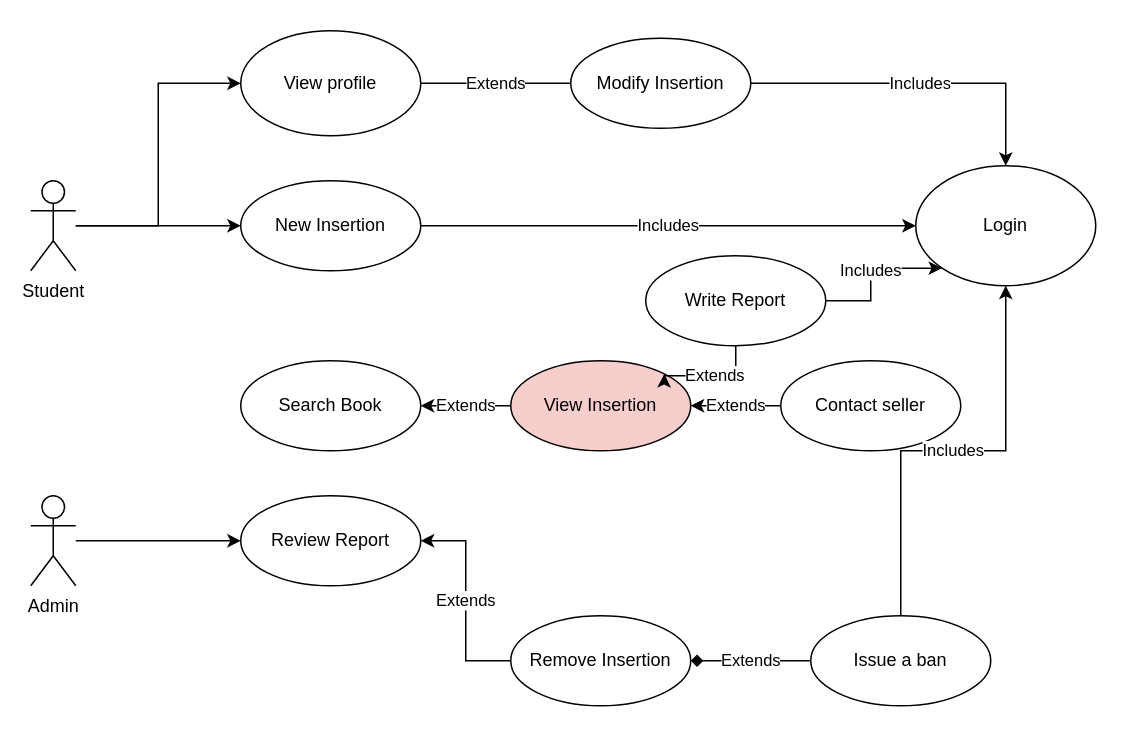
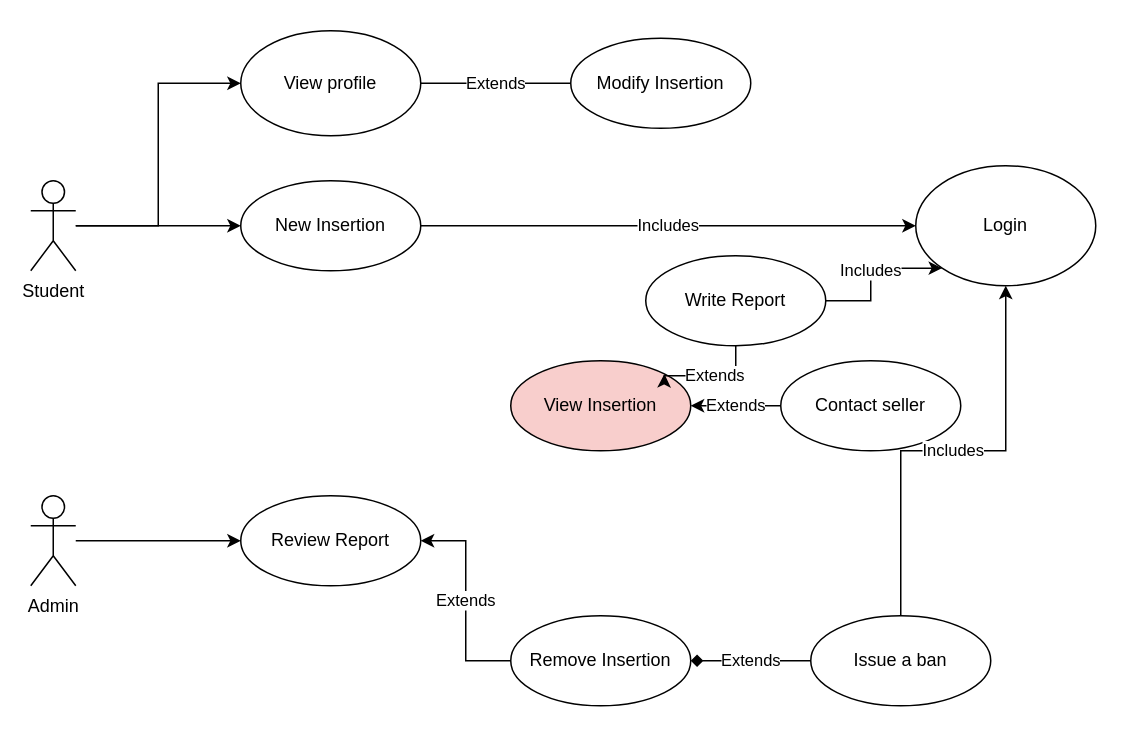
(914, 83) -> none
(331, 406) -> none
(471, 406) -> none
